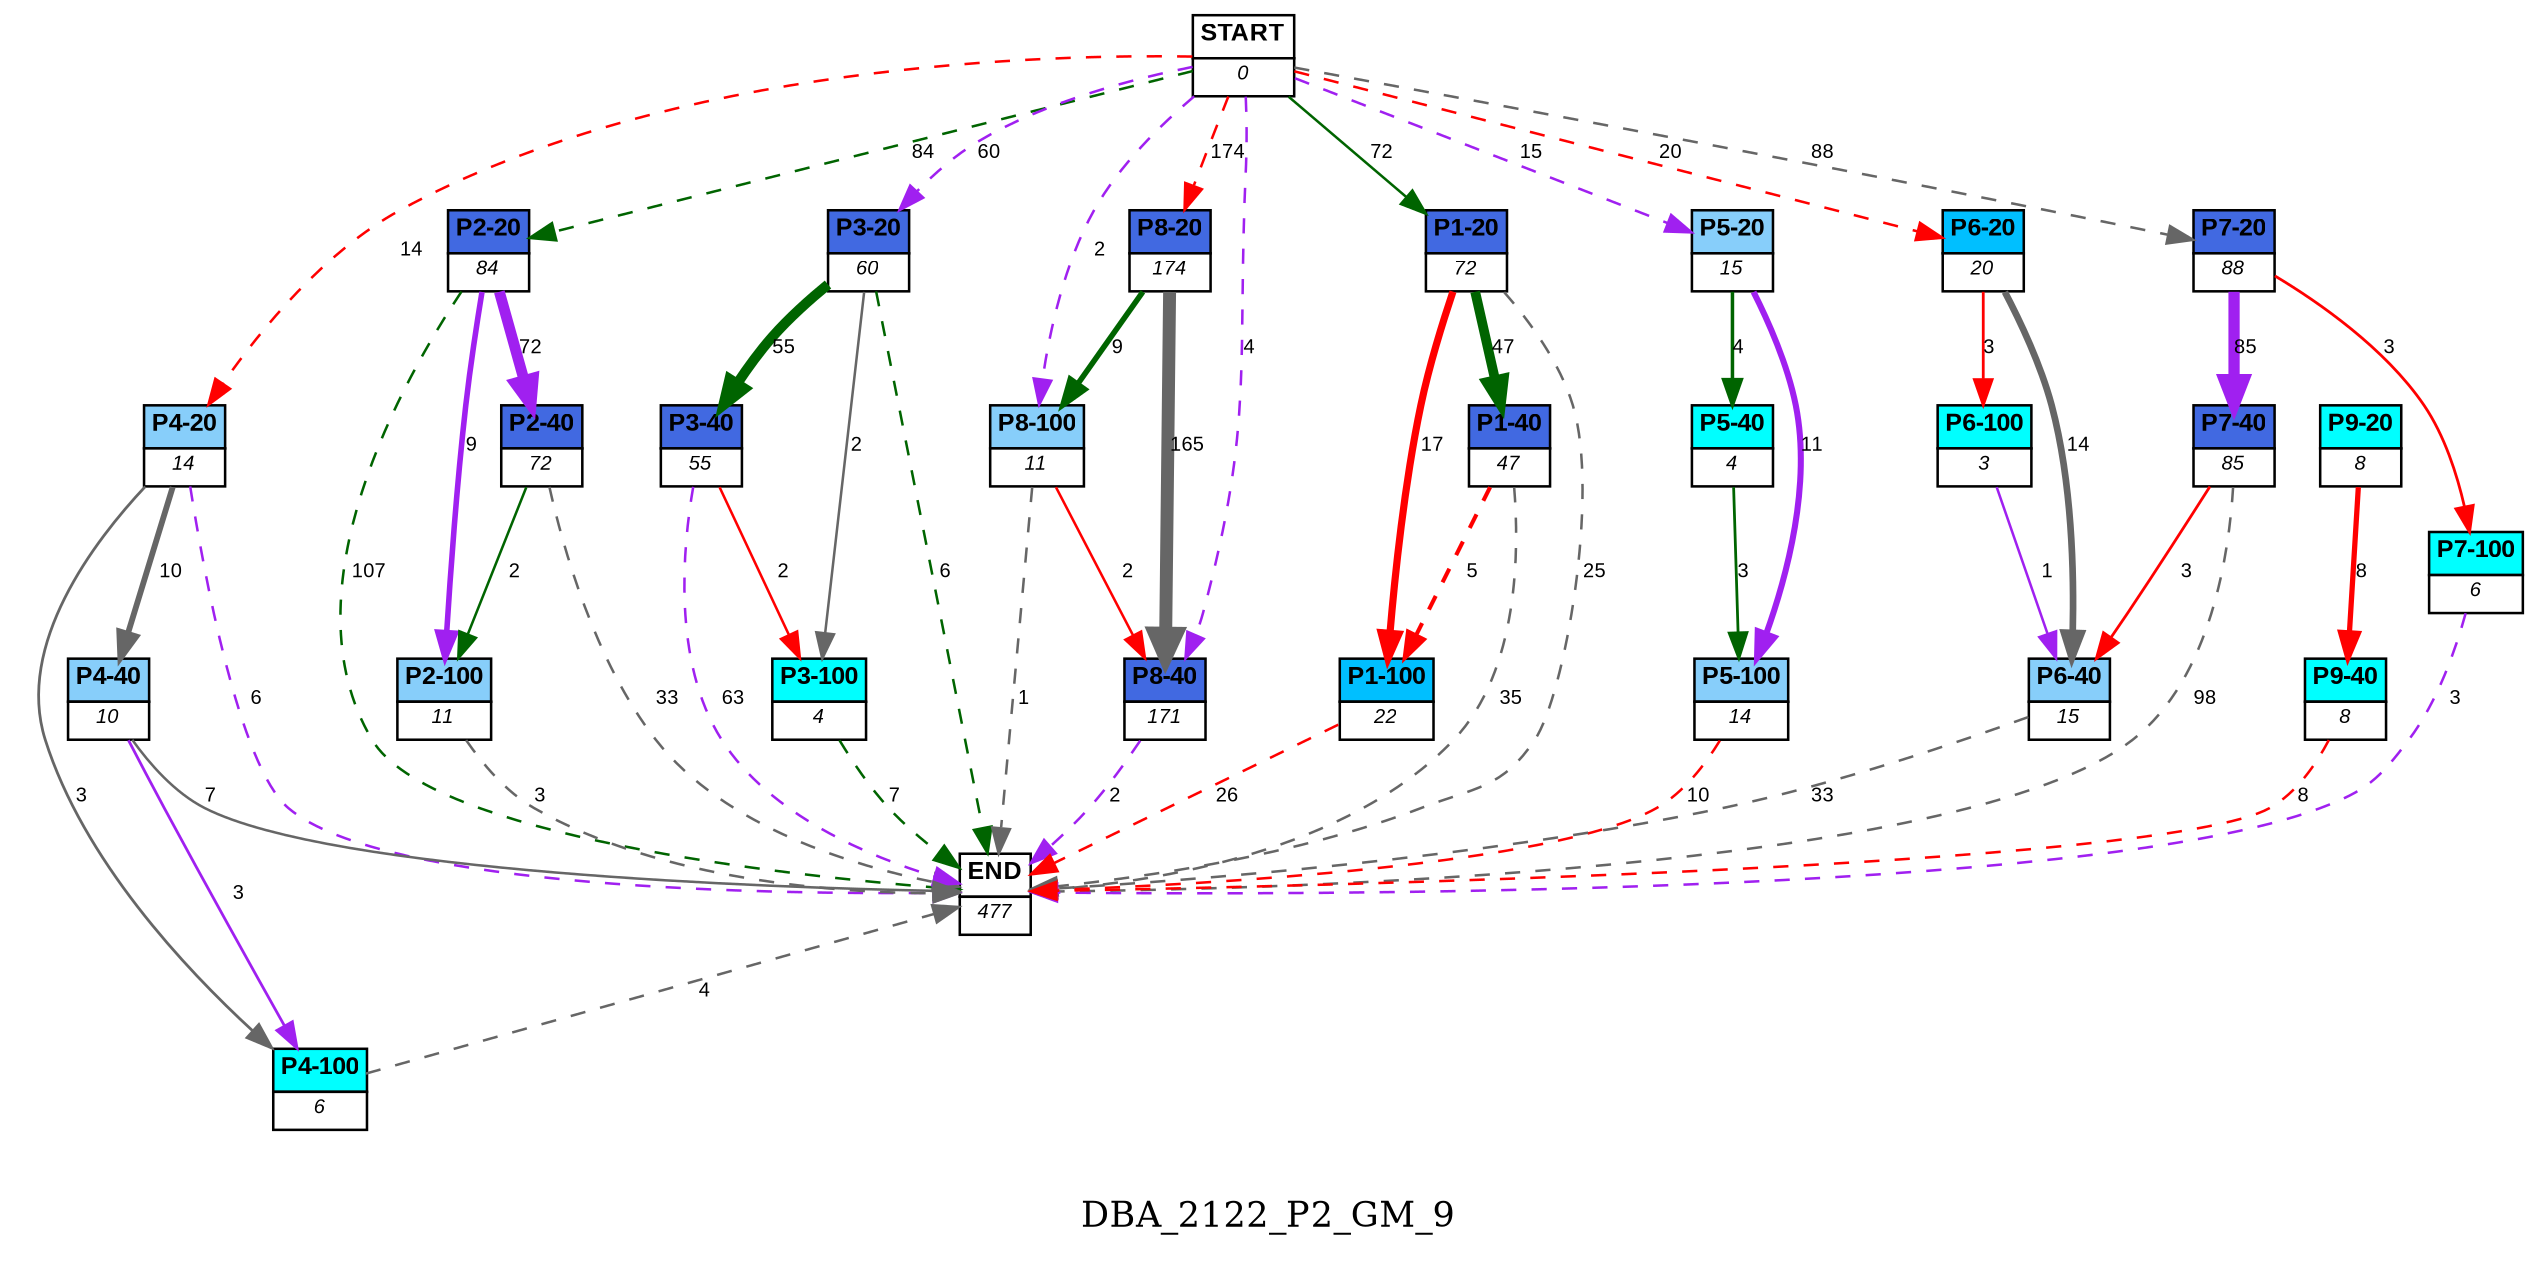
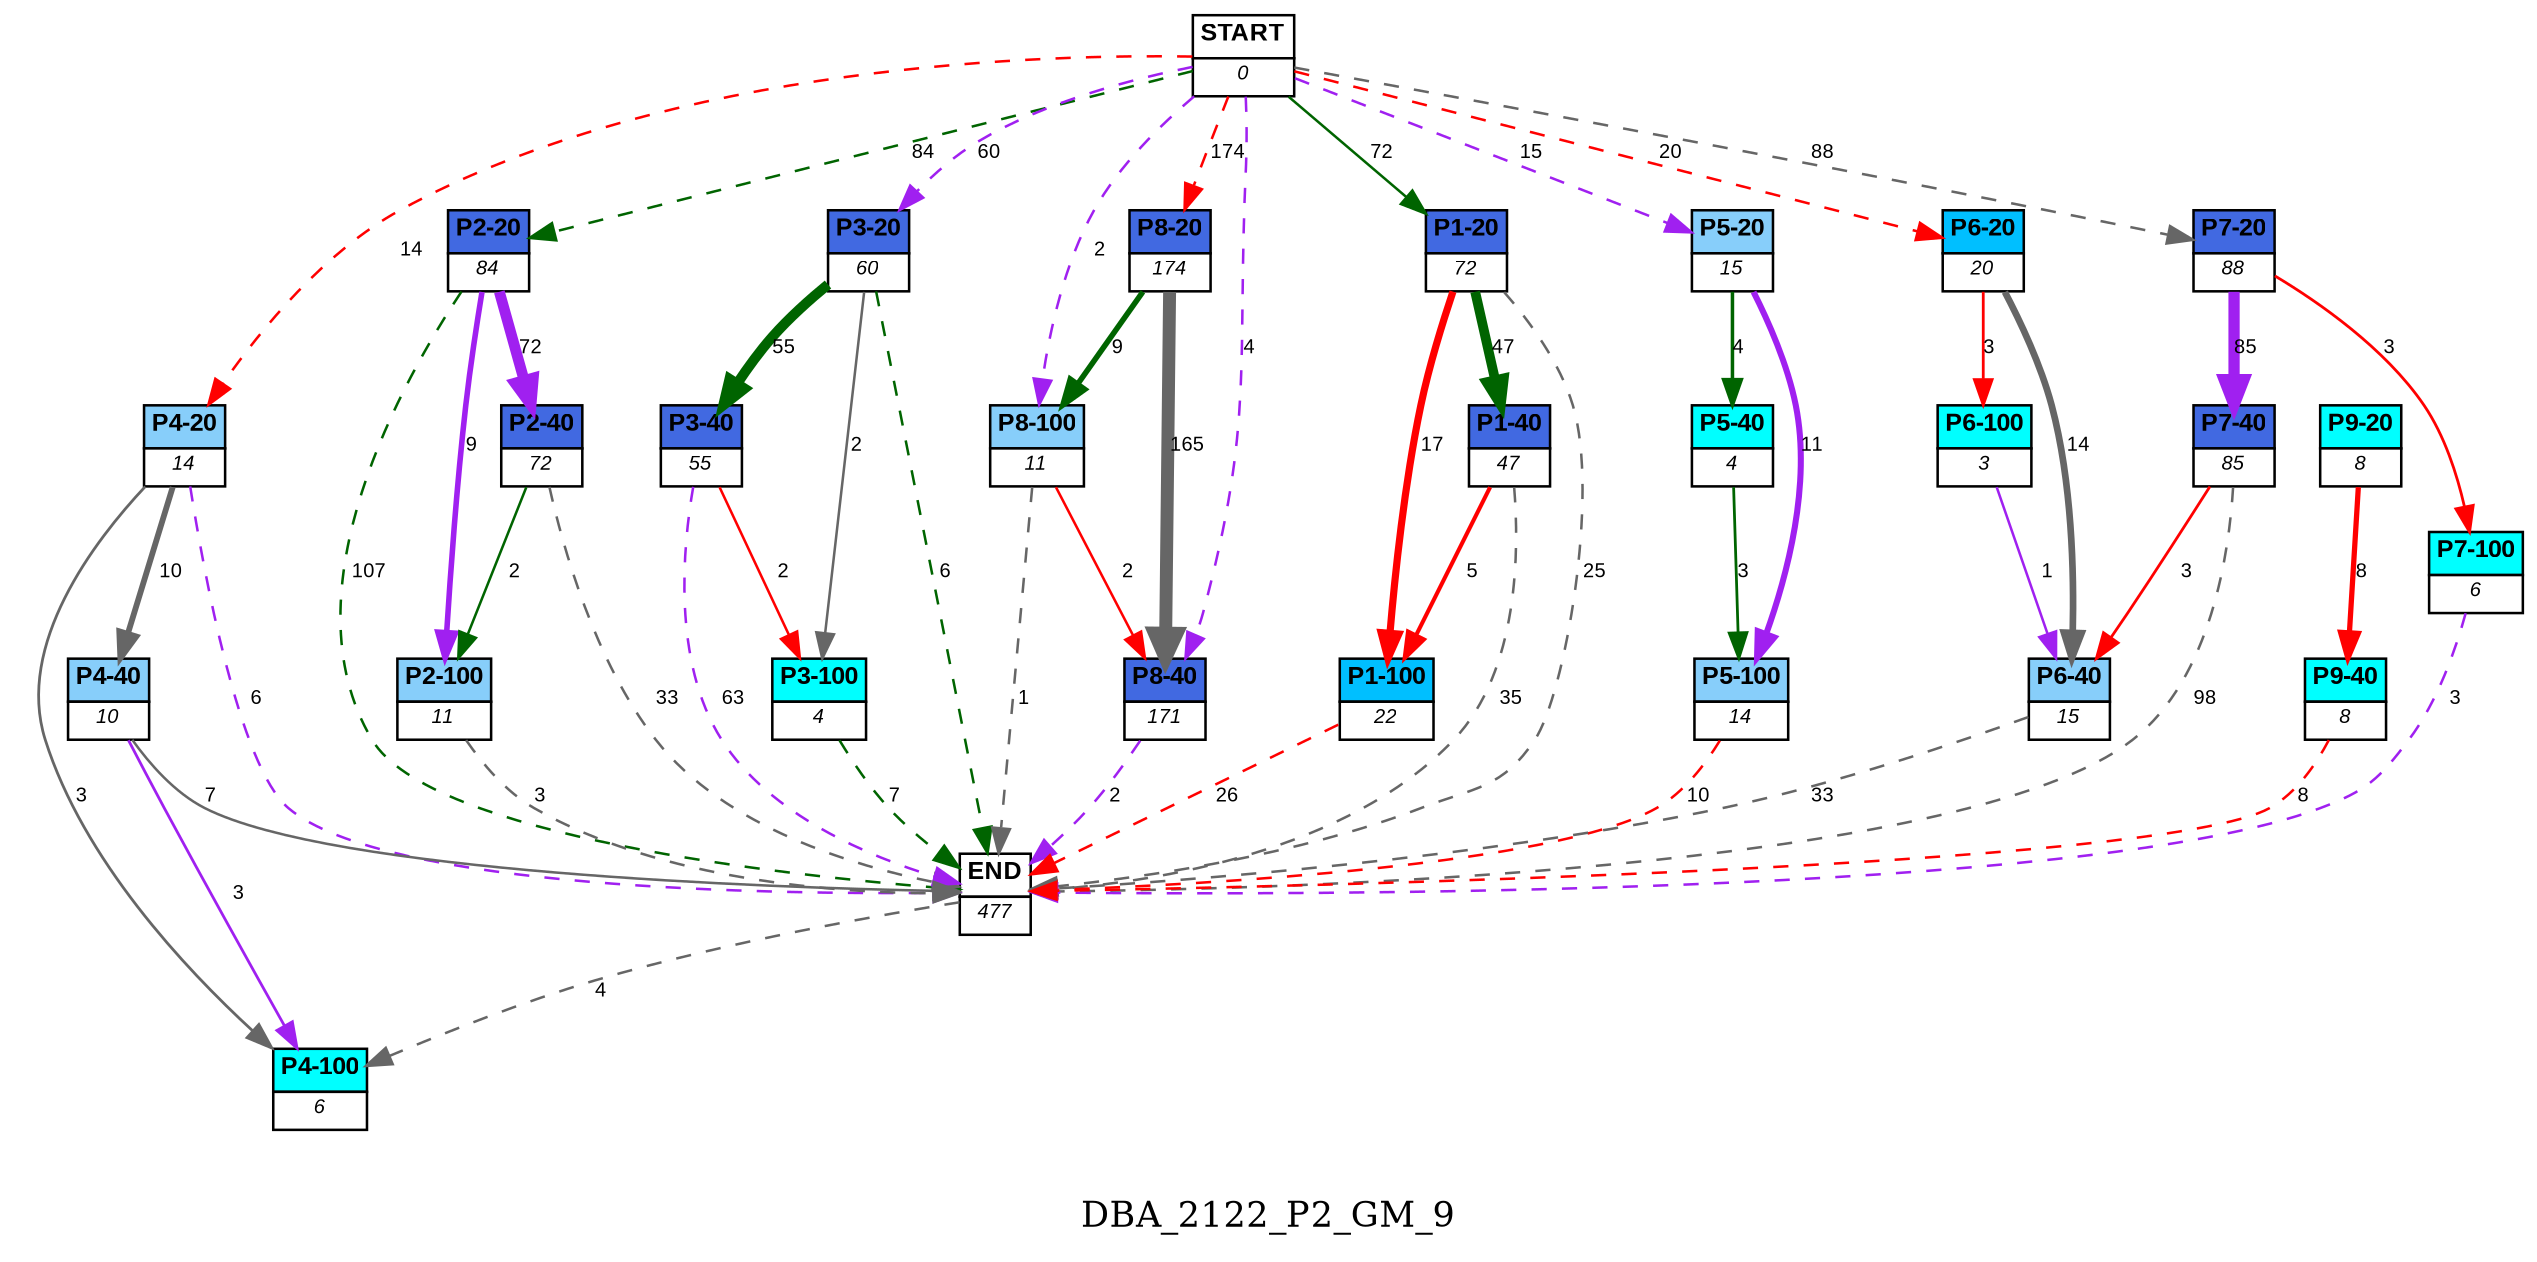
(1453, 561) -> (1453, 561)
(650, 994) -> (669, 960)
